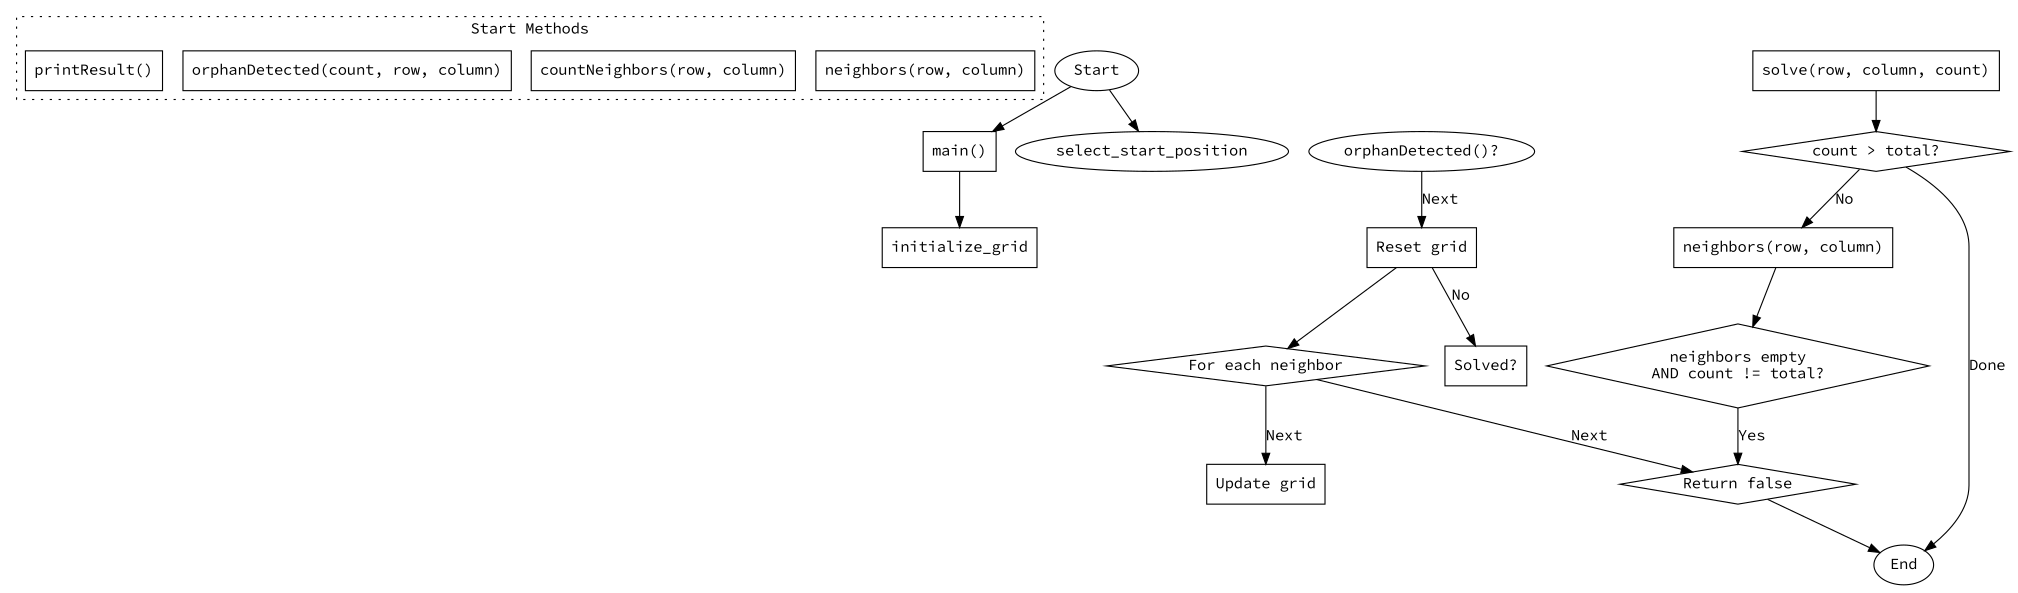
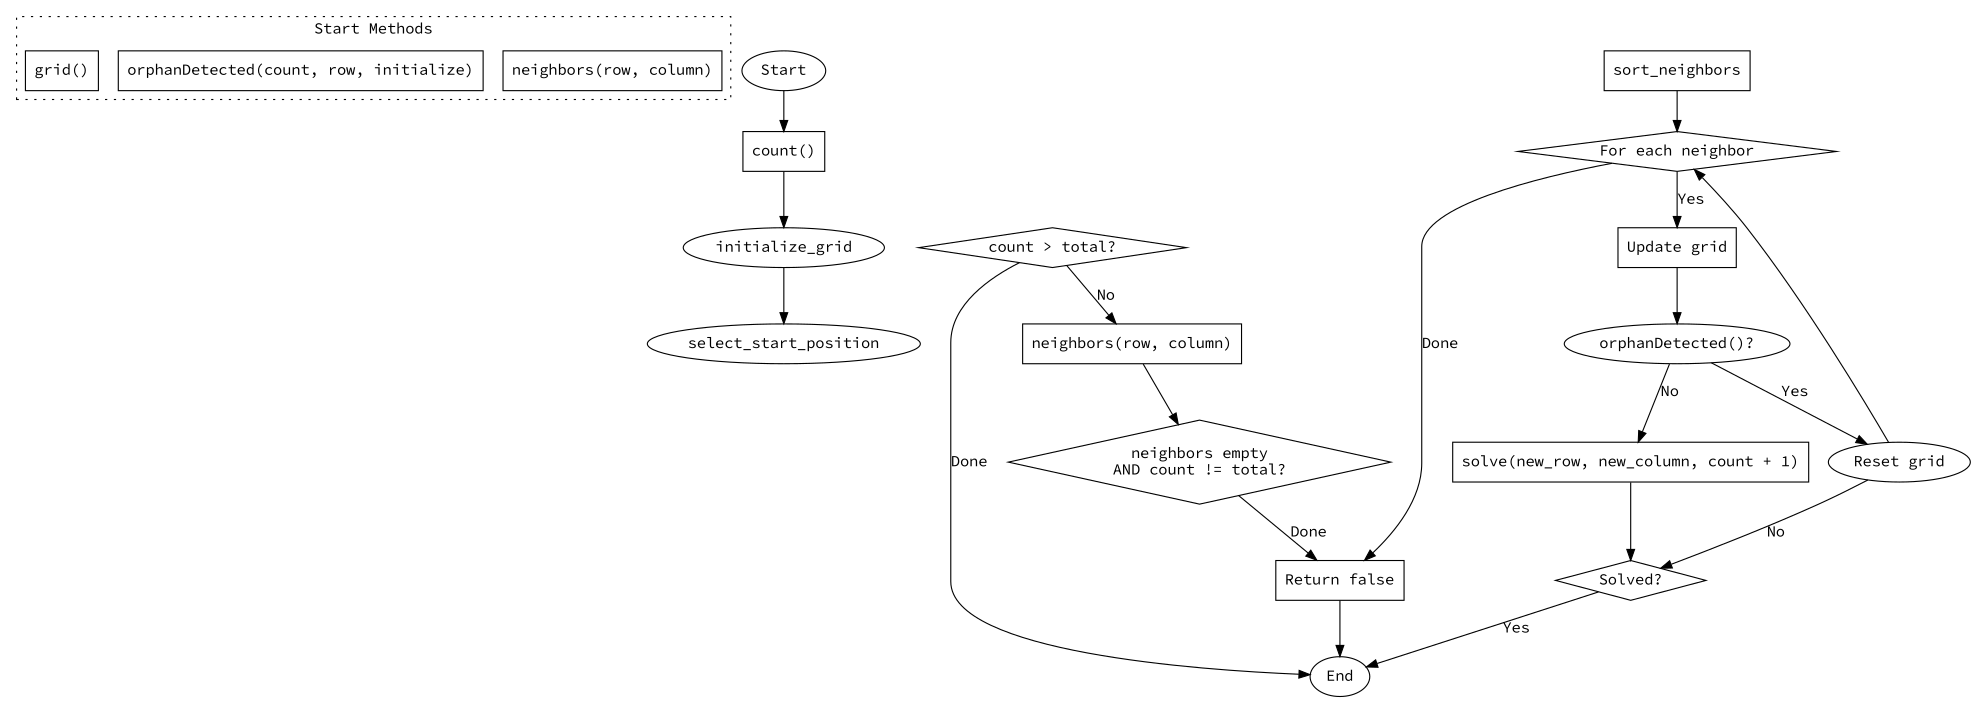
(94, 71) -> (62, 71)
(347, 71) -> (301, 71)
(663, 71) -> none
none -> (1677, 71)
(1876, 71) -> none
(1121, 106) -> (784, 290)
(960, 151) -> (784, 151)
(1441, 200) -> (1795, 392)
(960, 248) -> (784, 248)
(1422, 248) -> (1899, 462)
none -> (1677, 290)
(1486, 366) -> (1631, 580)
(1285, 436) -> (1691, 200)
(1590, 436) -> (1441, 344)
(1752, 436) -> (1309, 532)
none -> (1631, 462)
(1738, 484) -> (1340, 580)
none -> (1488, 628)
